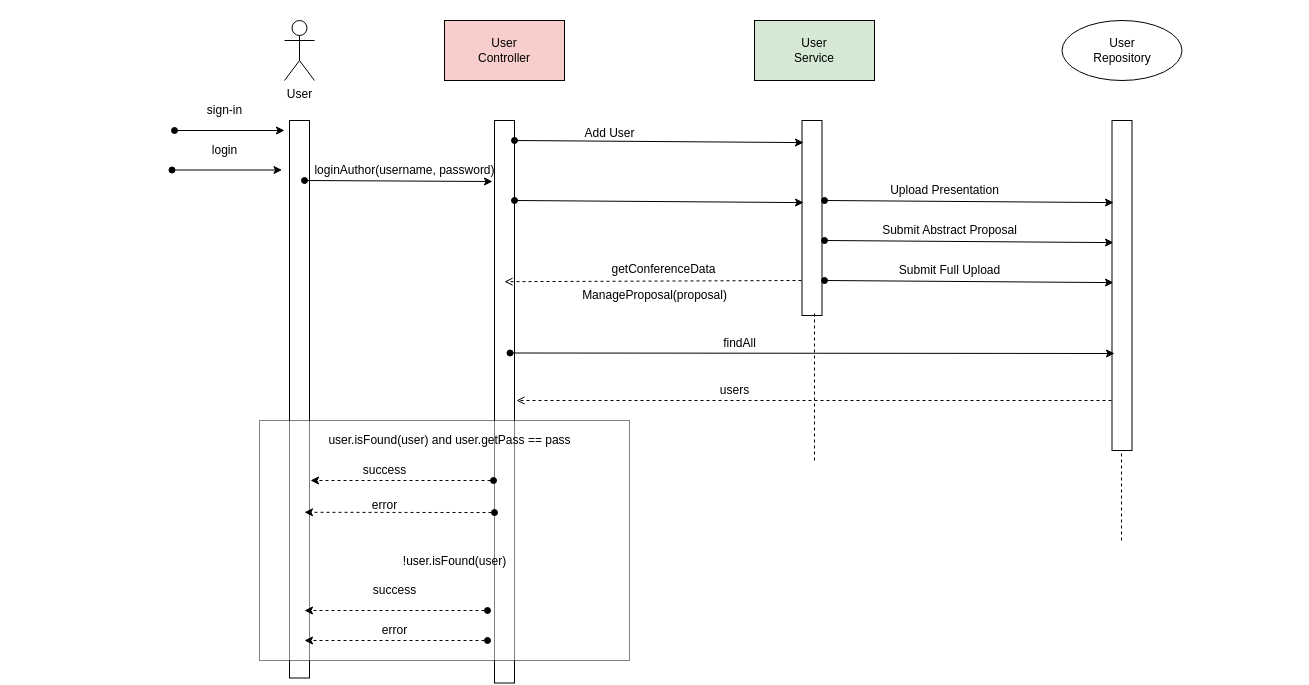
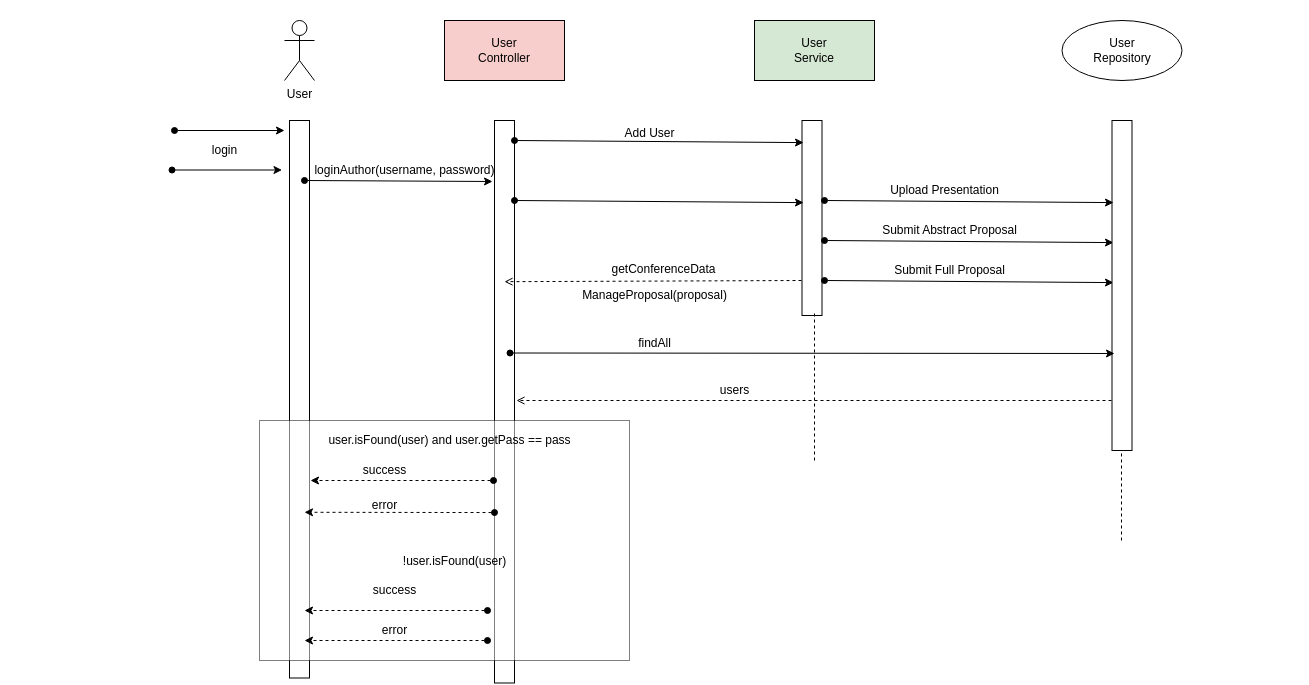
(225, 111) -> none
(610, 134) -> (650, 134)
(950, 271) -> (950, 271)
(740, 343) -> (655, 343)
